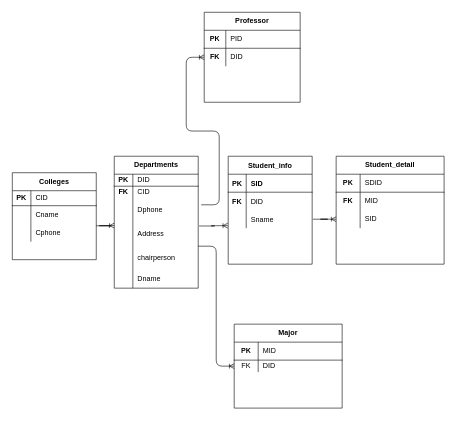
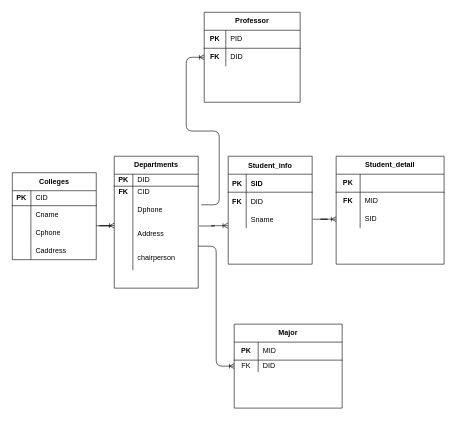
(402, 183) -> none
none -> (64, 251)
(166, 279) -> none
